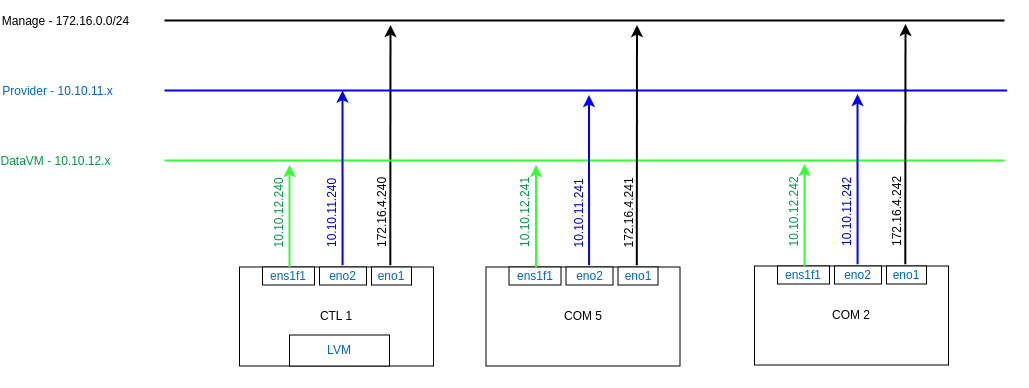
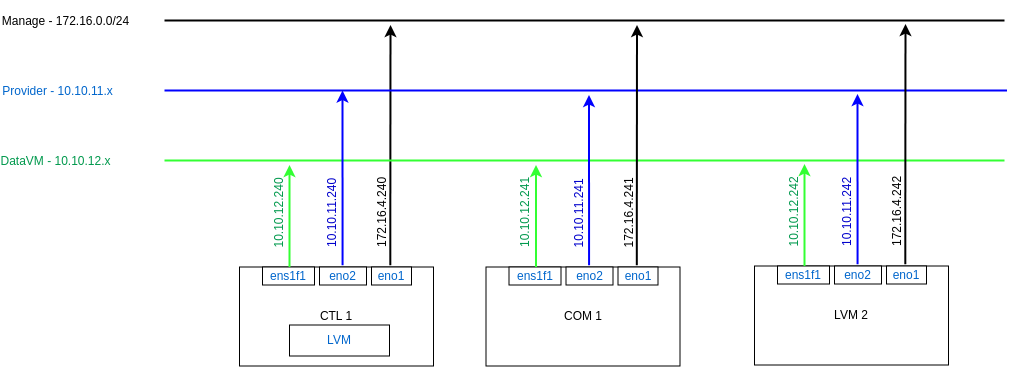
(852, 316) -> (852, 316)
(584, 317) -> (584, 317)
(340, 351) -> (340, 341)
